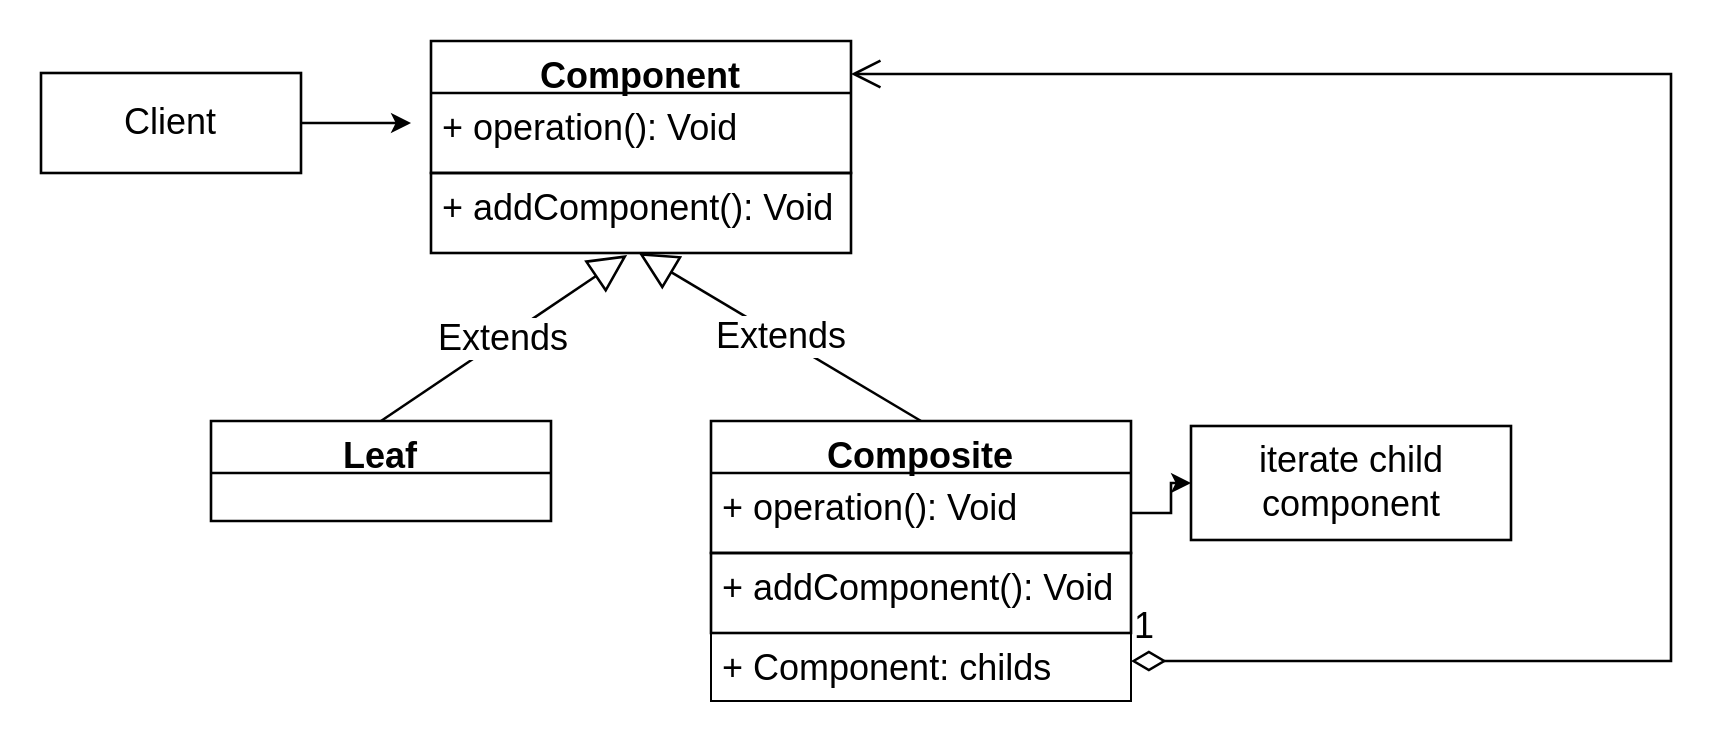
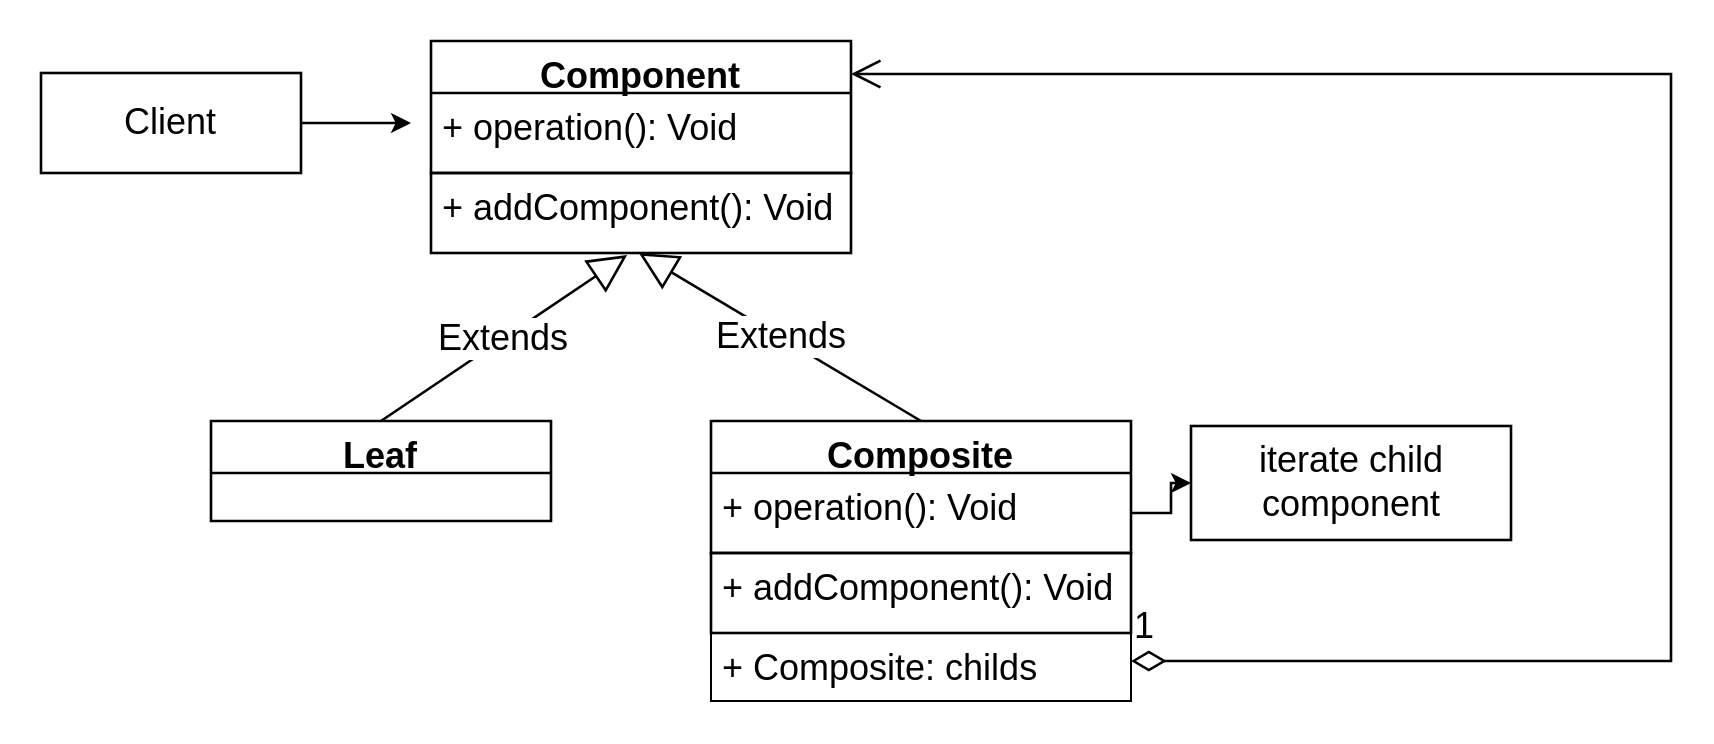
(890, 668) -> (885, 668)
